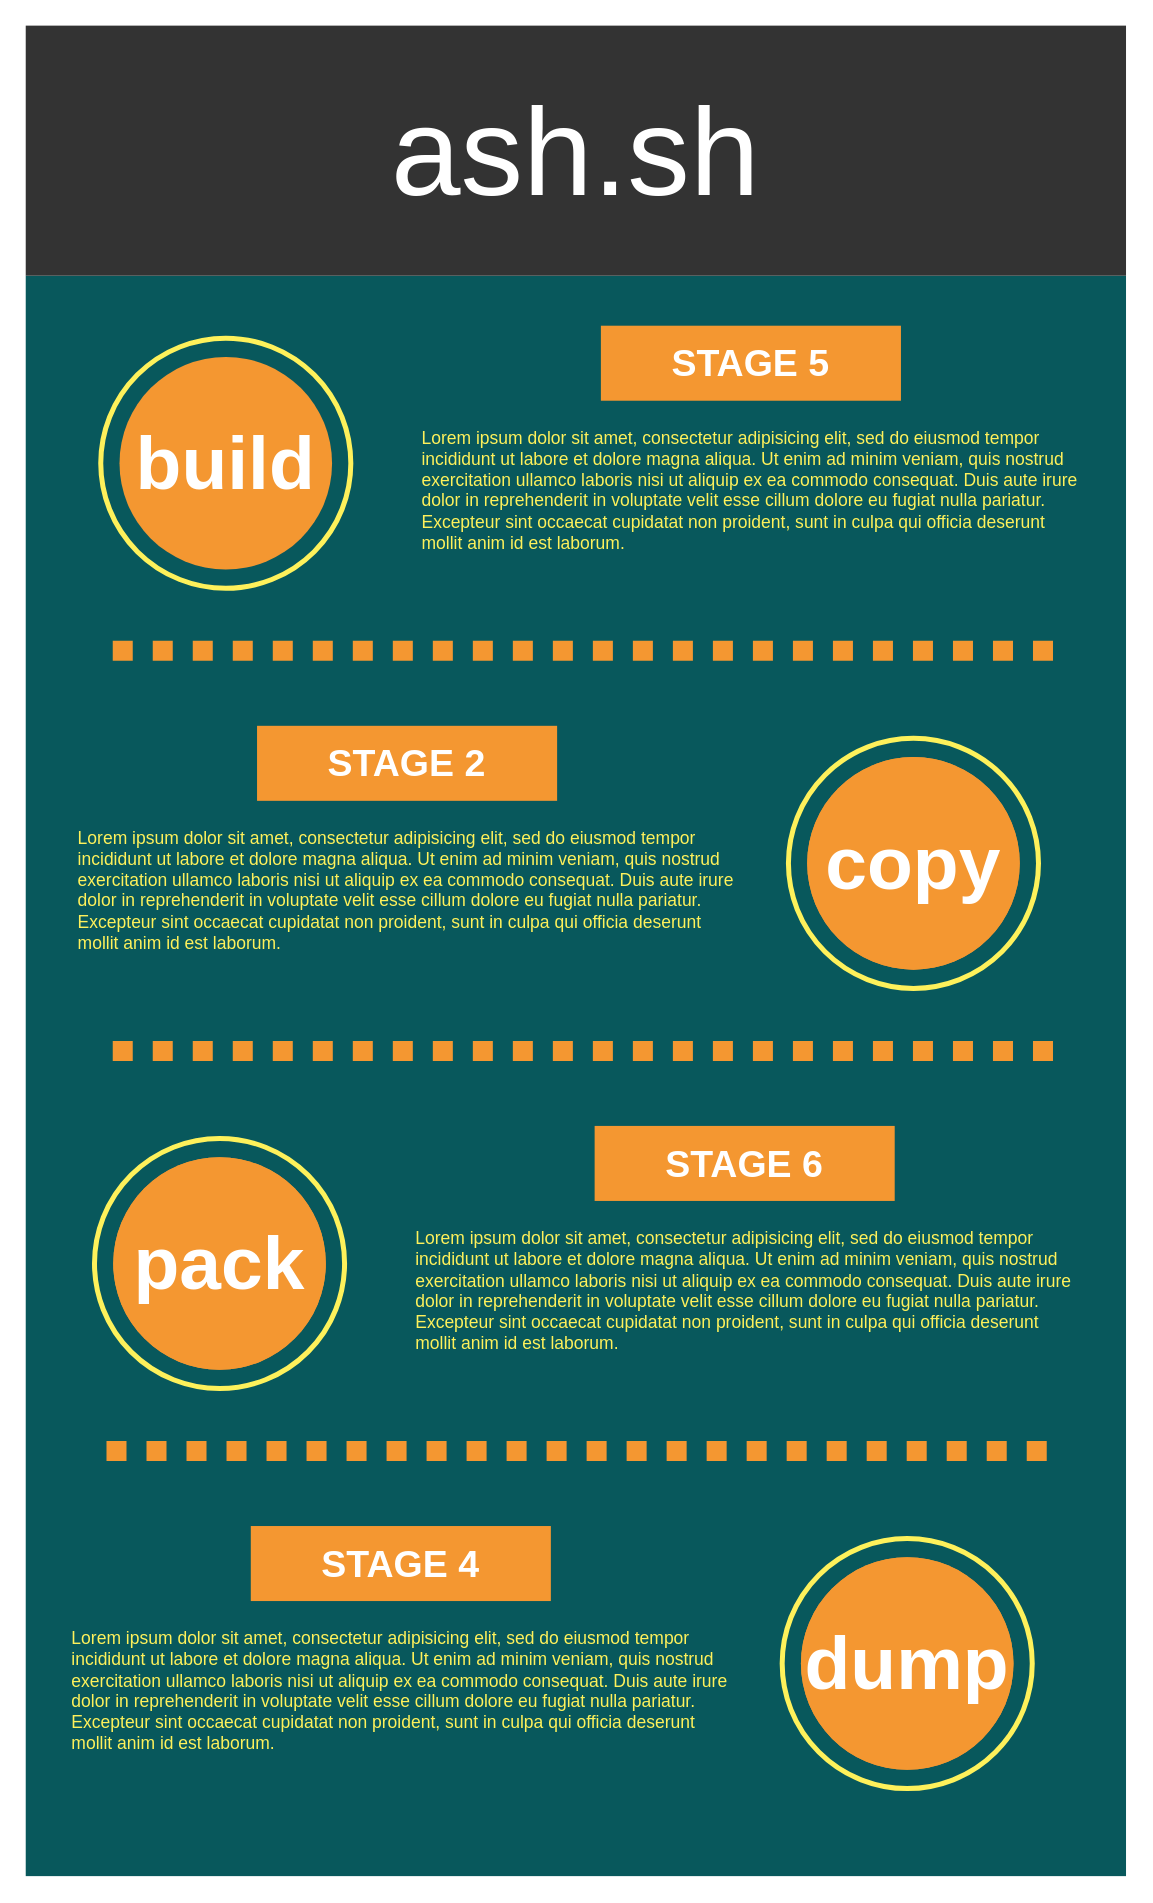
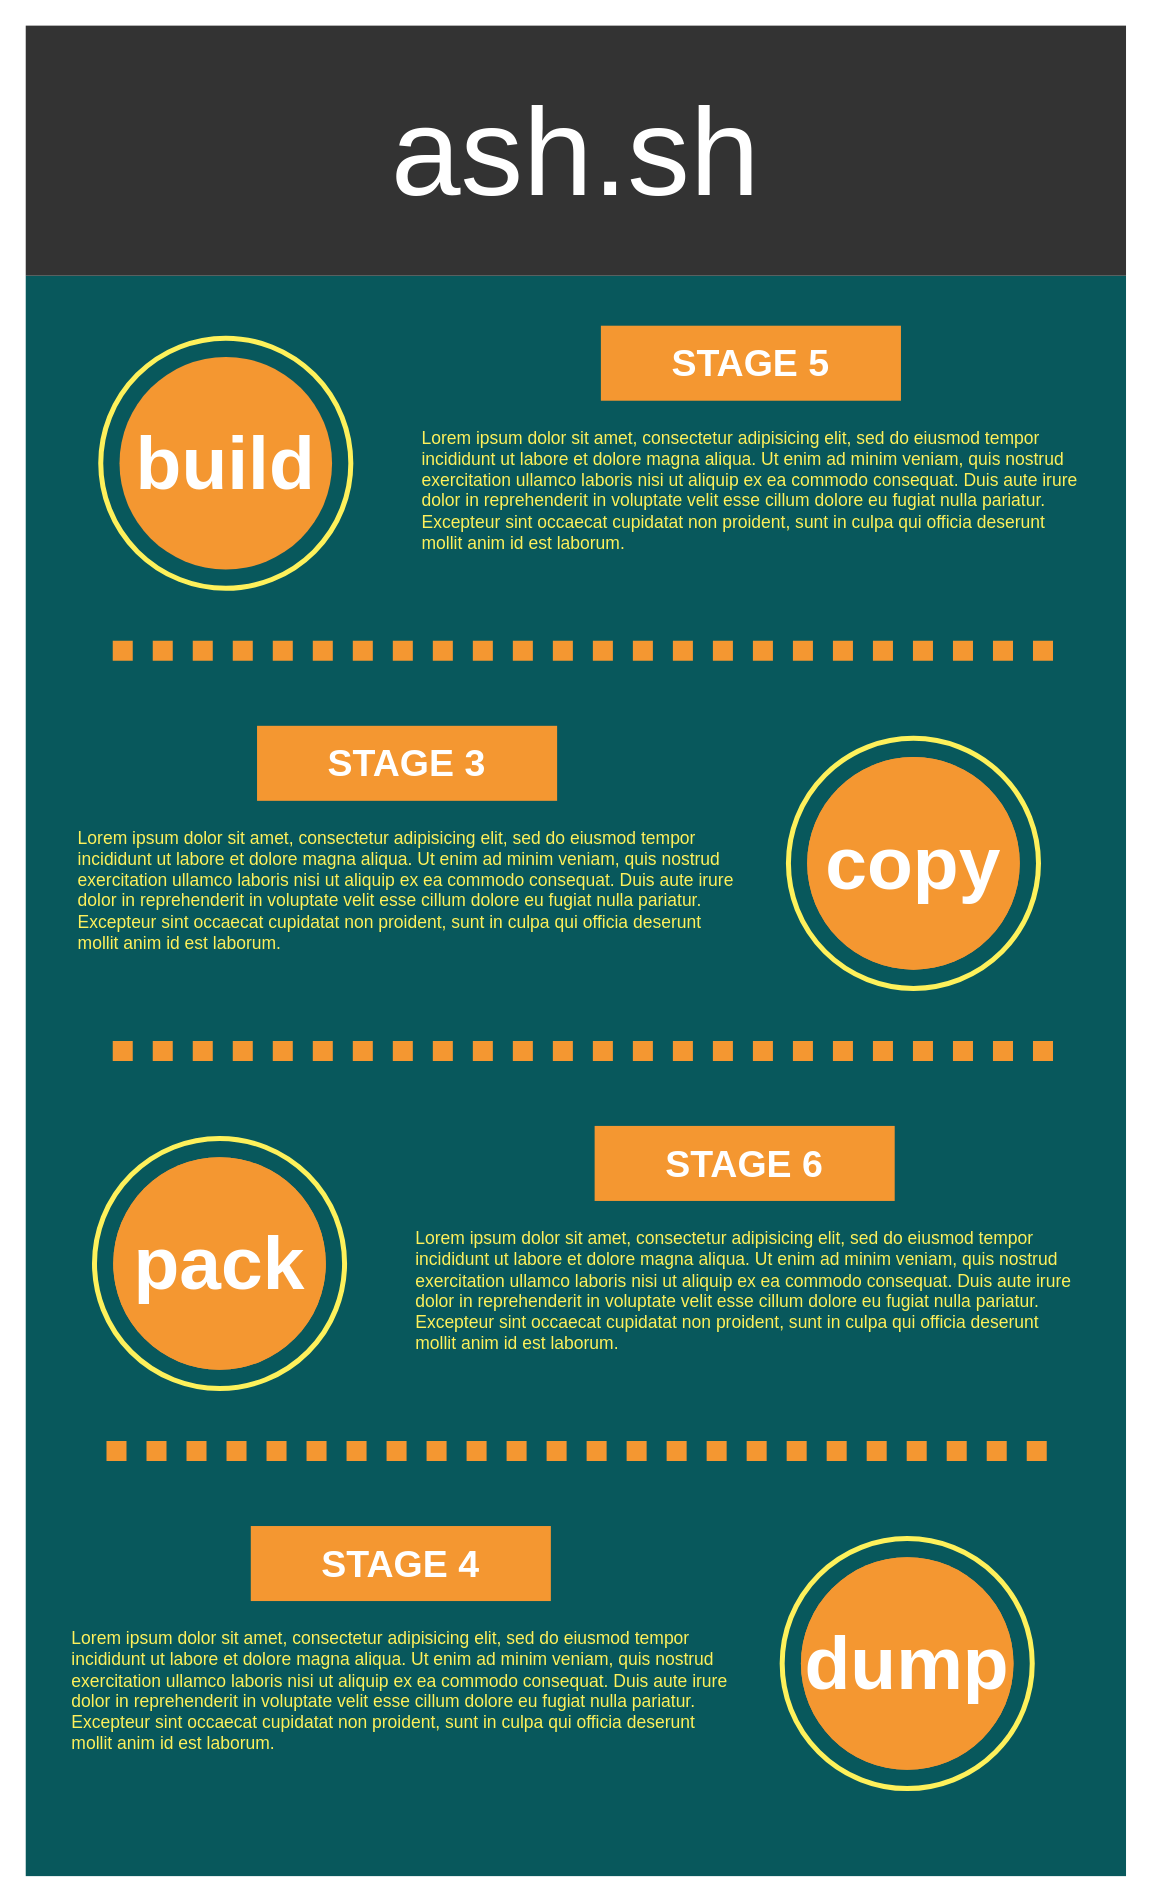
(407, 763) -> (407, 763)
